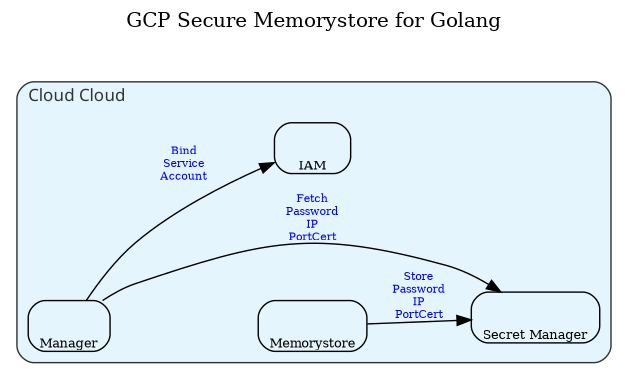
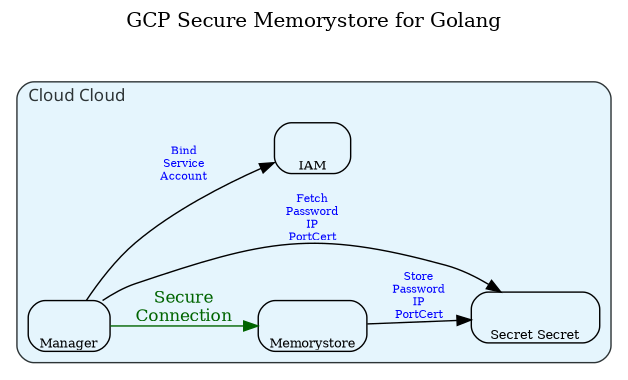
(536, 317) -> (536, 317)
none -> (177, 326)
